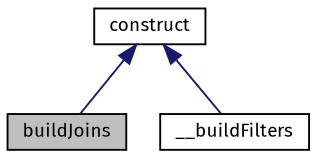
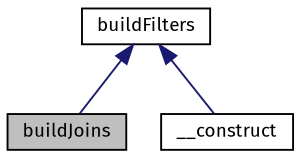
(150, 26) -> (146, 26)
(235, 132) -> (227, 132)
